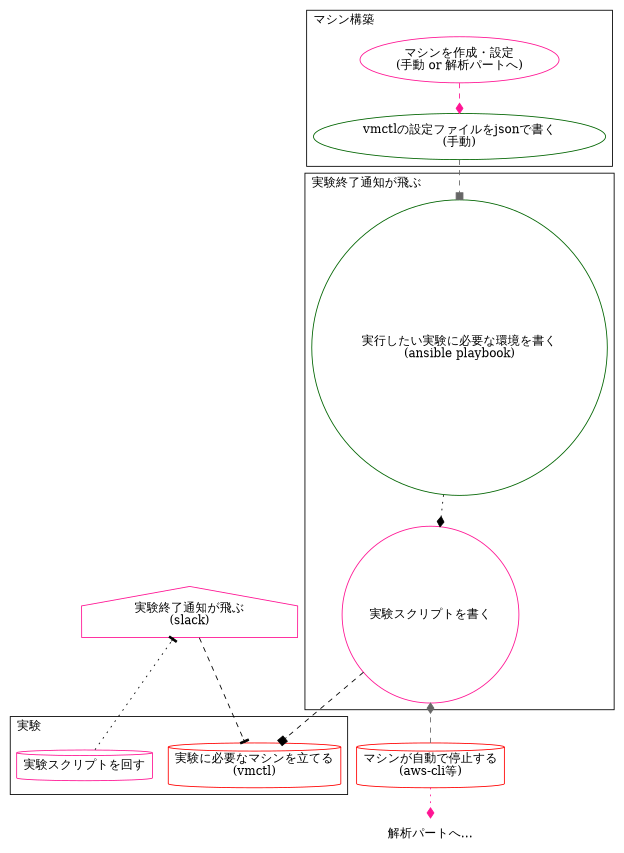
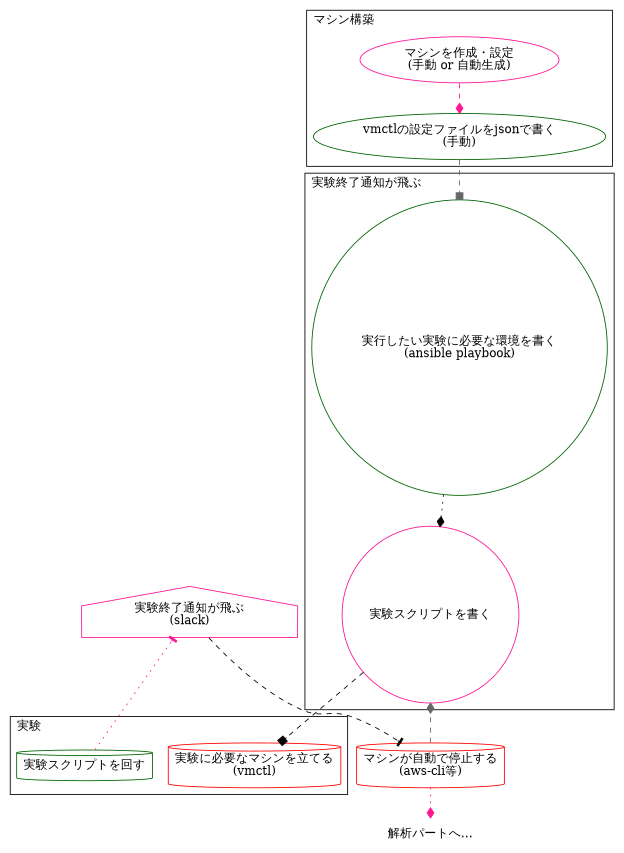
(460, 60) -> (460, 60)
(221, 688) -> (295, 706)
(133, 696) -> (133, 696)
(85, 765) -> (85, 765)
